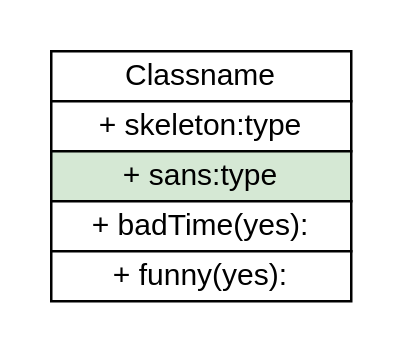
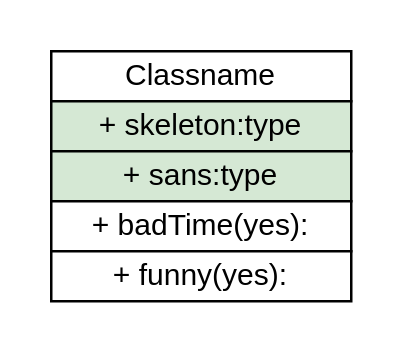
(201, 126) -> (201, 126)
